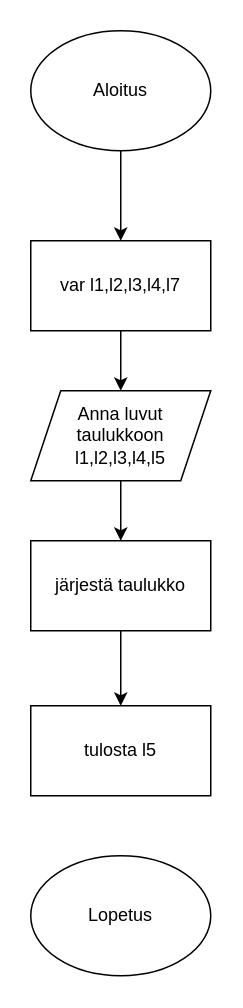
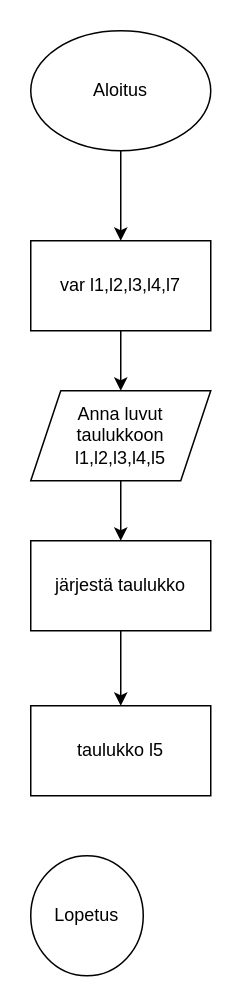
(121, 751) -> (121, 751)
(121, 916) -> (87, 916)
